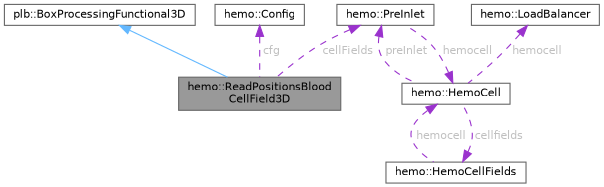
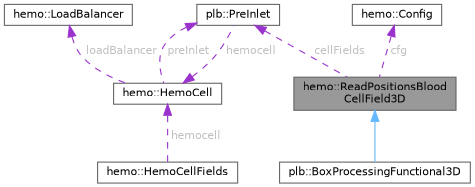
(385, 15) -> (238, 15)
(536, 51) -> (120, 51)
(179, 54) -> (375, 142)
(472, 128) -> none
